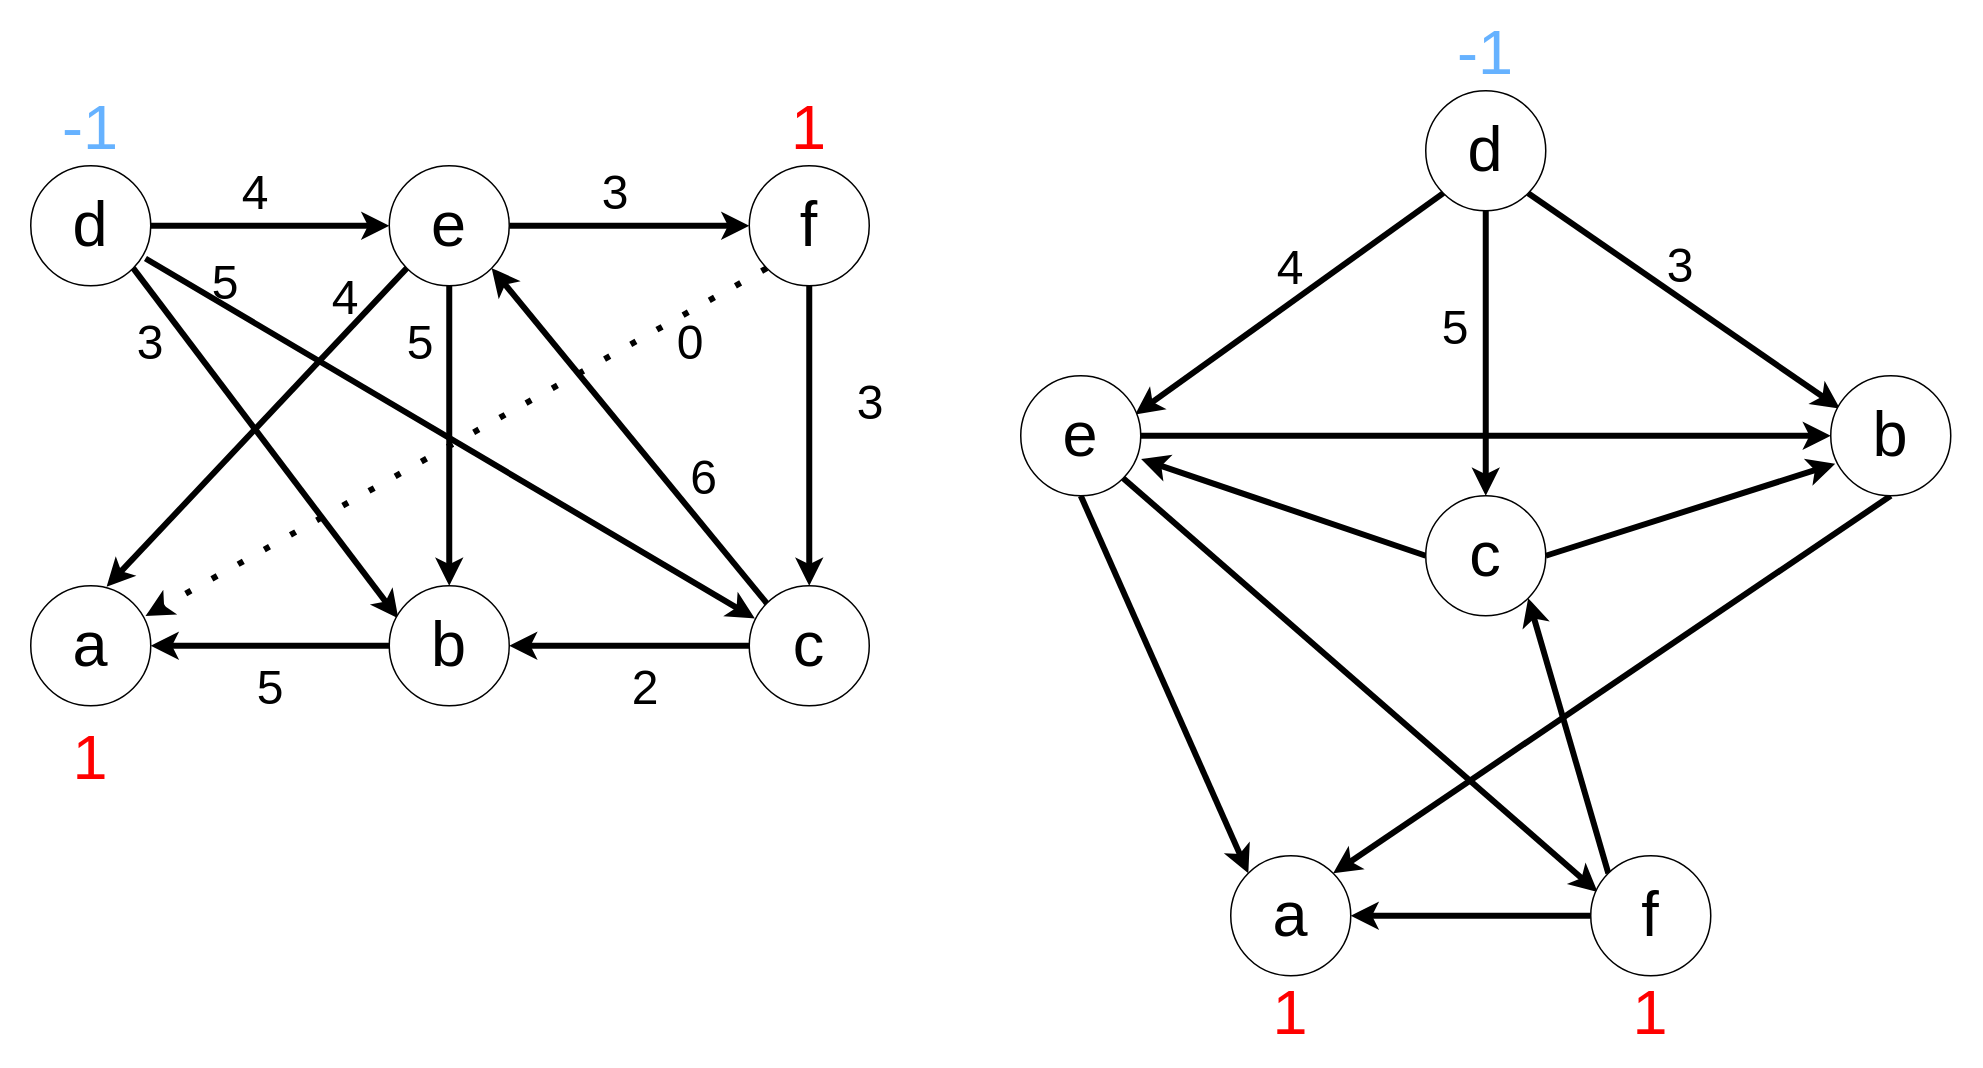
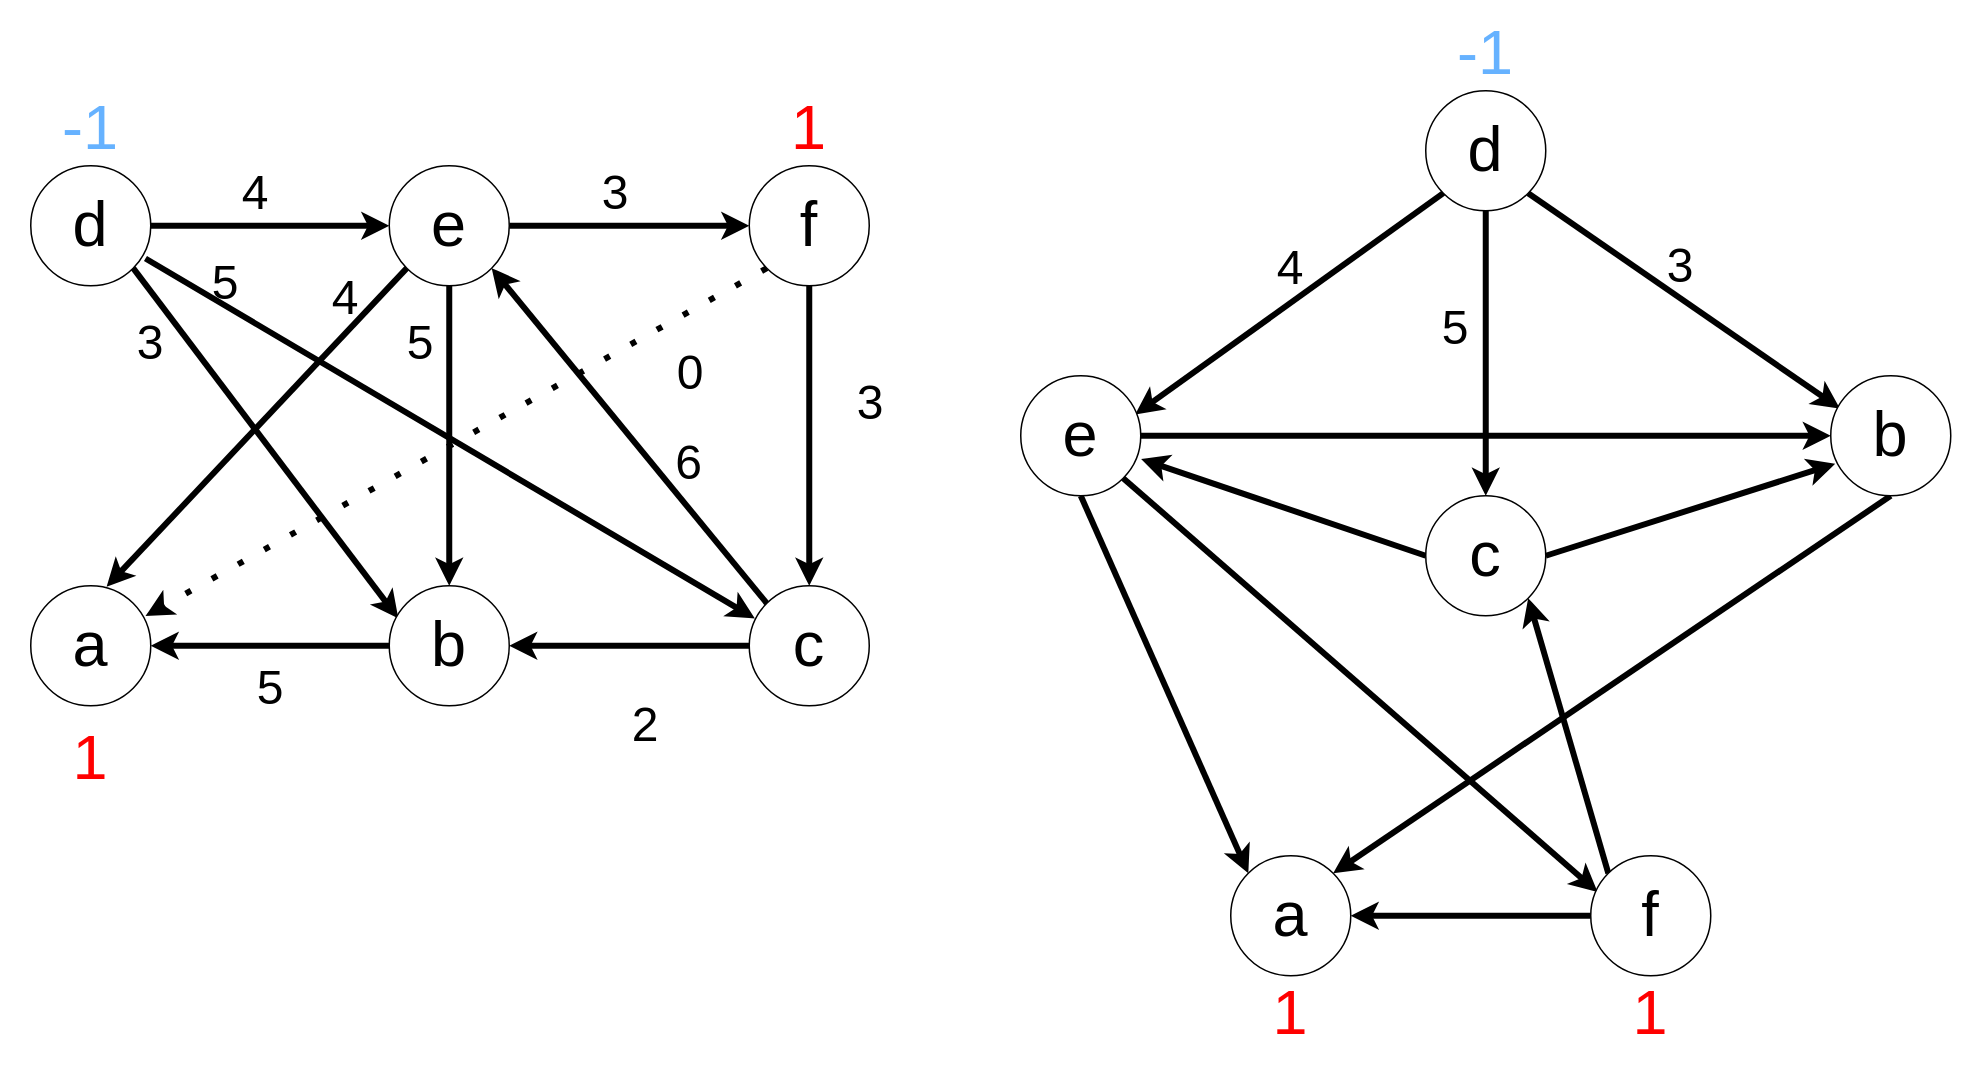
(691, 338) -> (691, 368)
(704, 473) -> (689, 458)
(646, 683) -> (646, 721)
